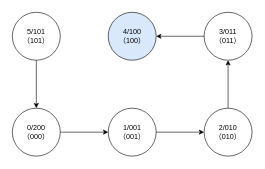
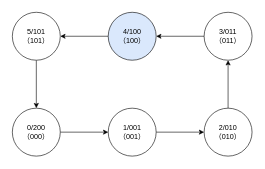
none -> (65, 36)
